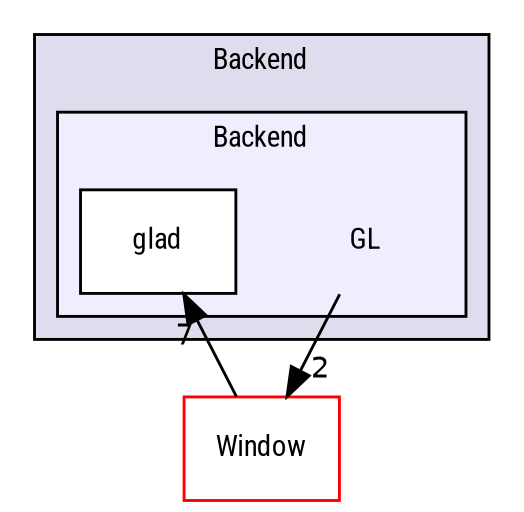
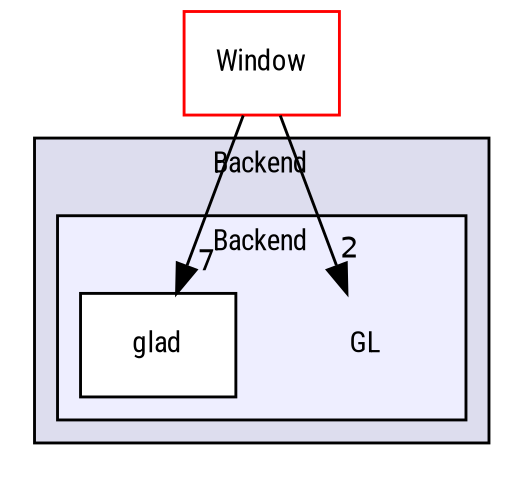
(320, 332) -> (308, 190)
